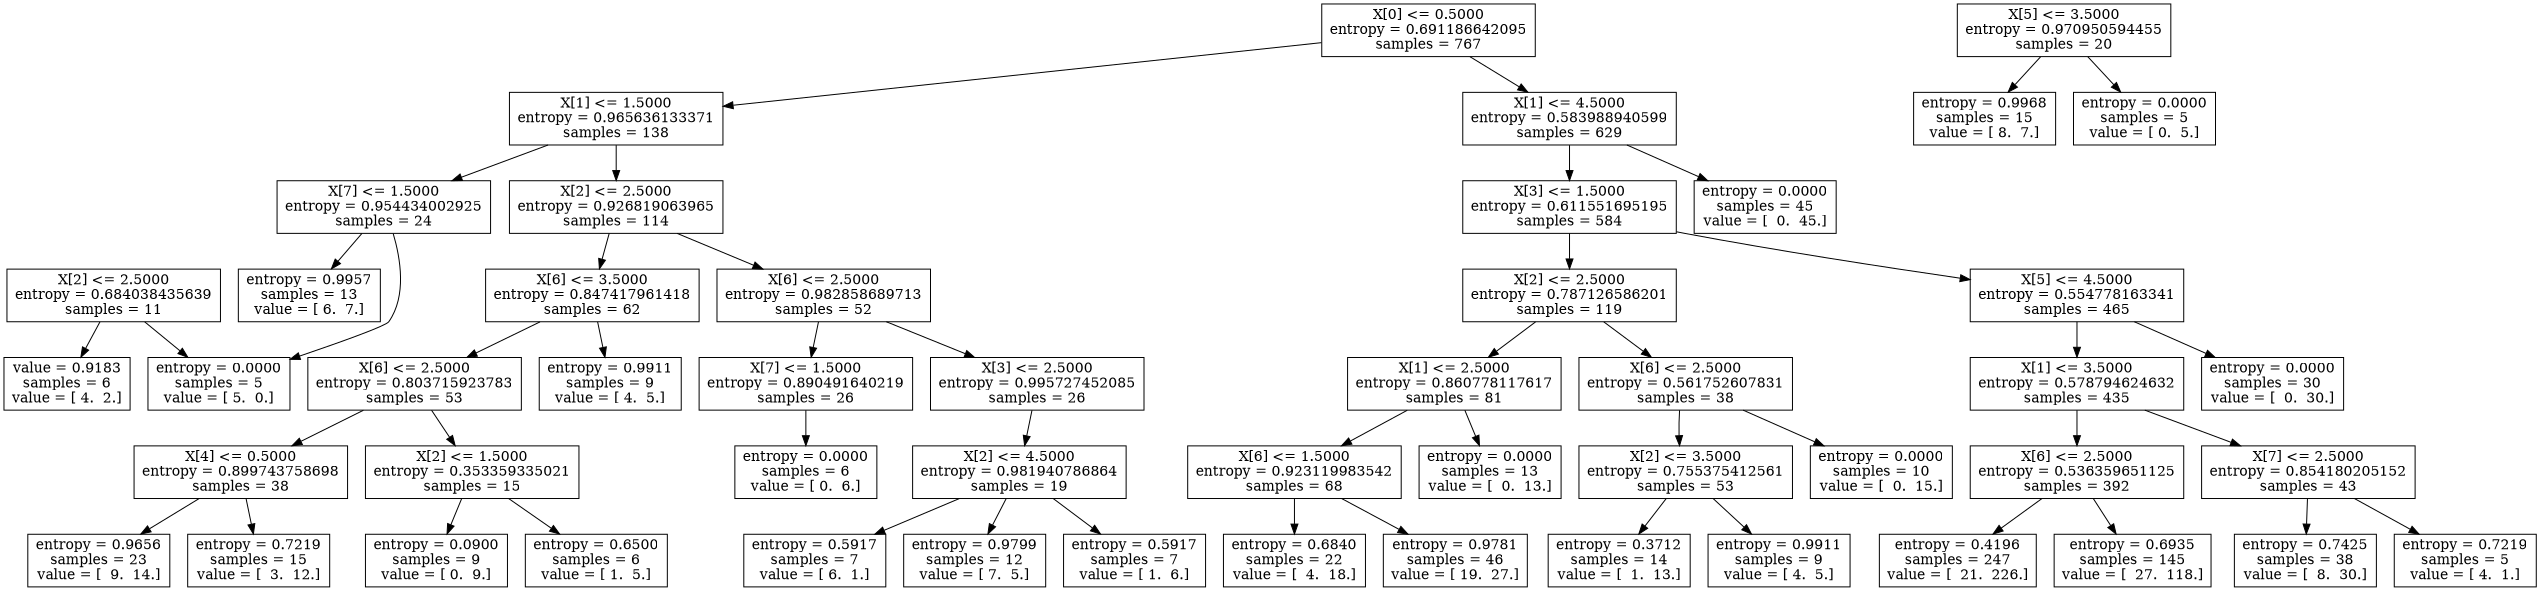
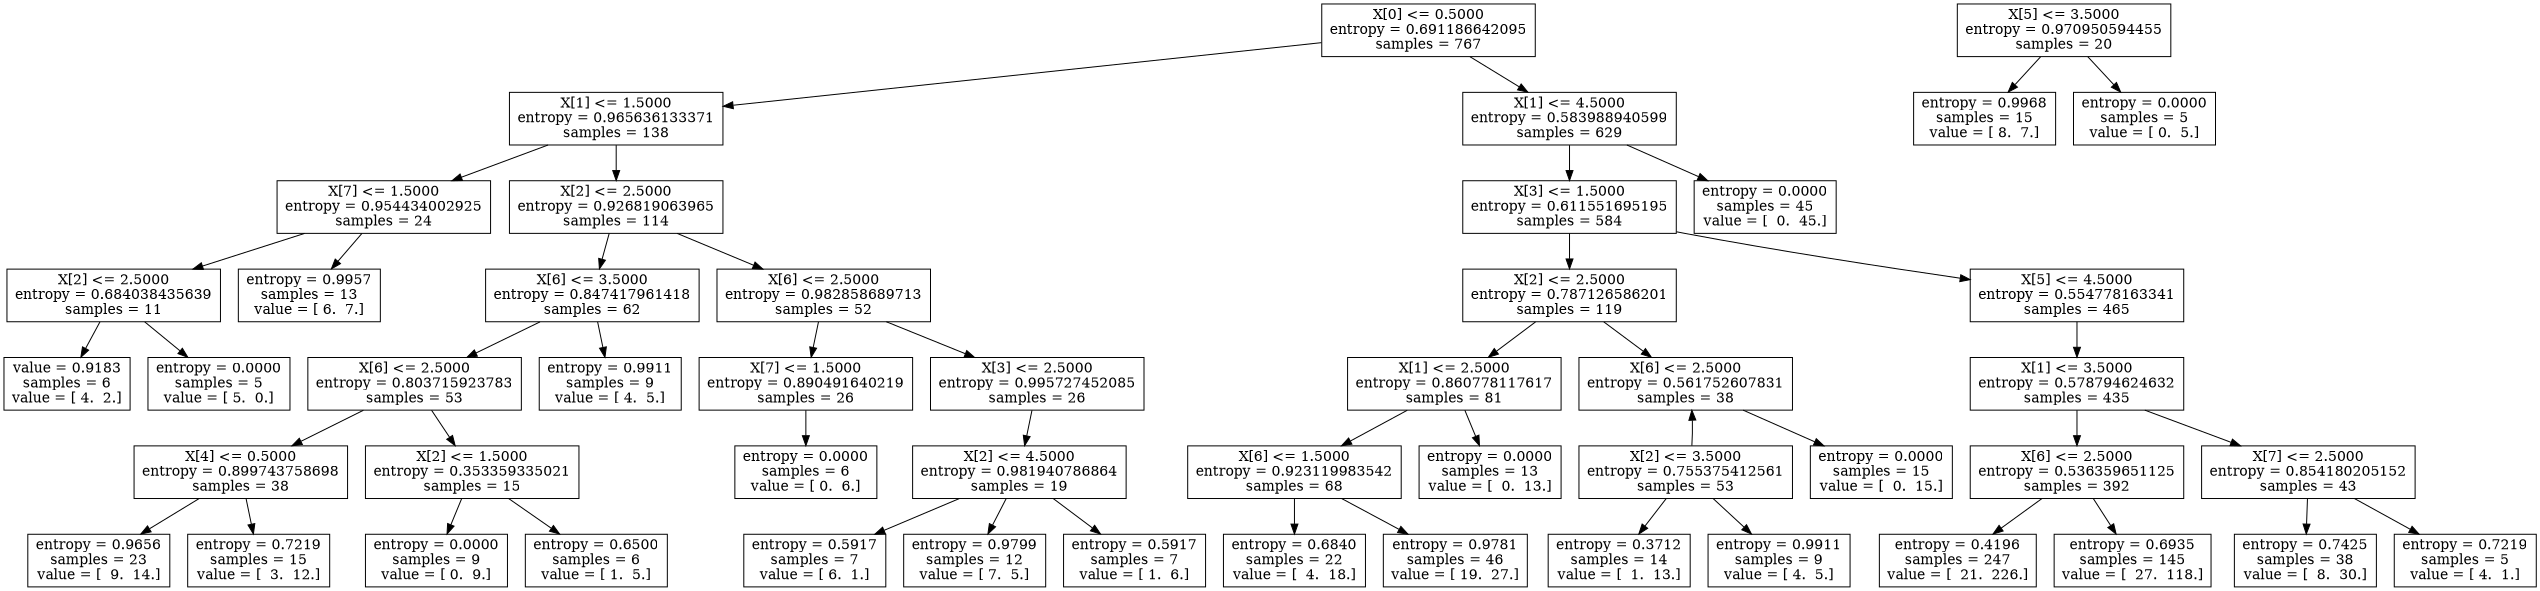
(387, 323) -> (254, 250)
(2273, 384) -> none
(1679, 423) -> (1692, 433)
(1881, 472) -> (1881, 472)
(436, 561) -> (436, 561)
